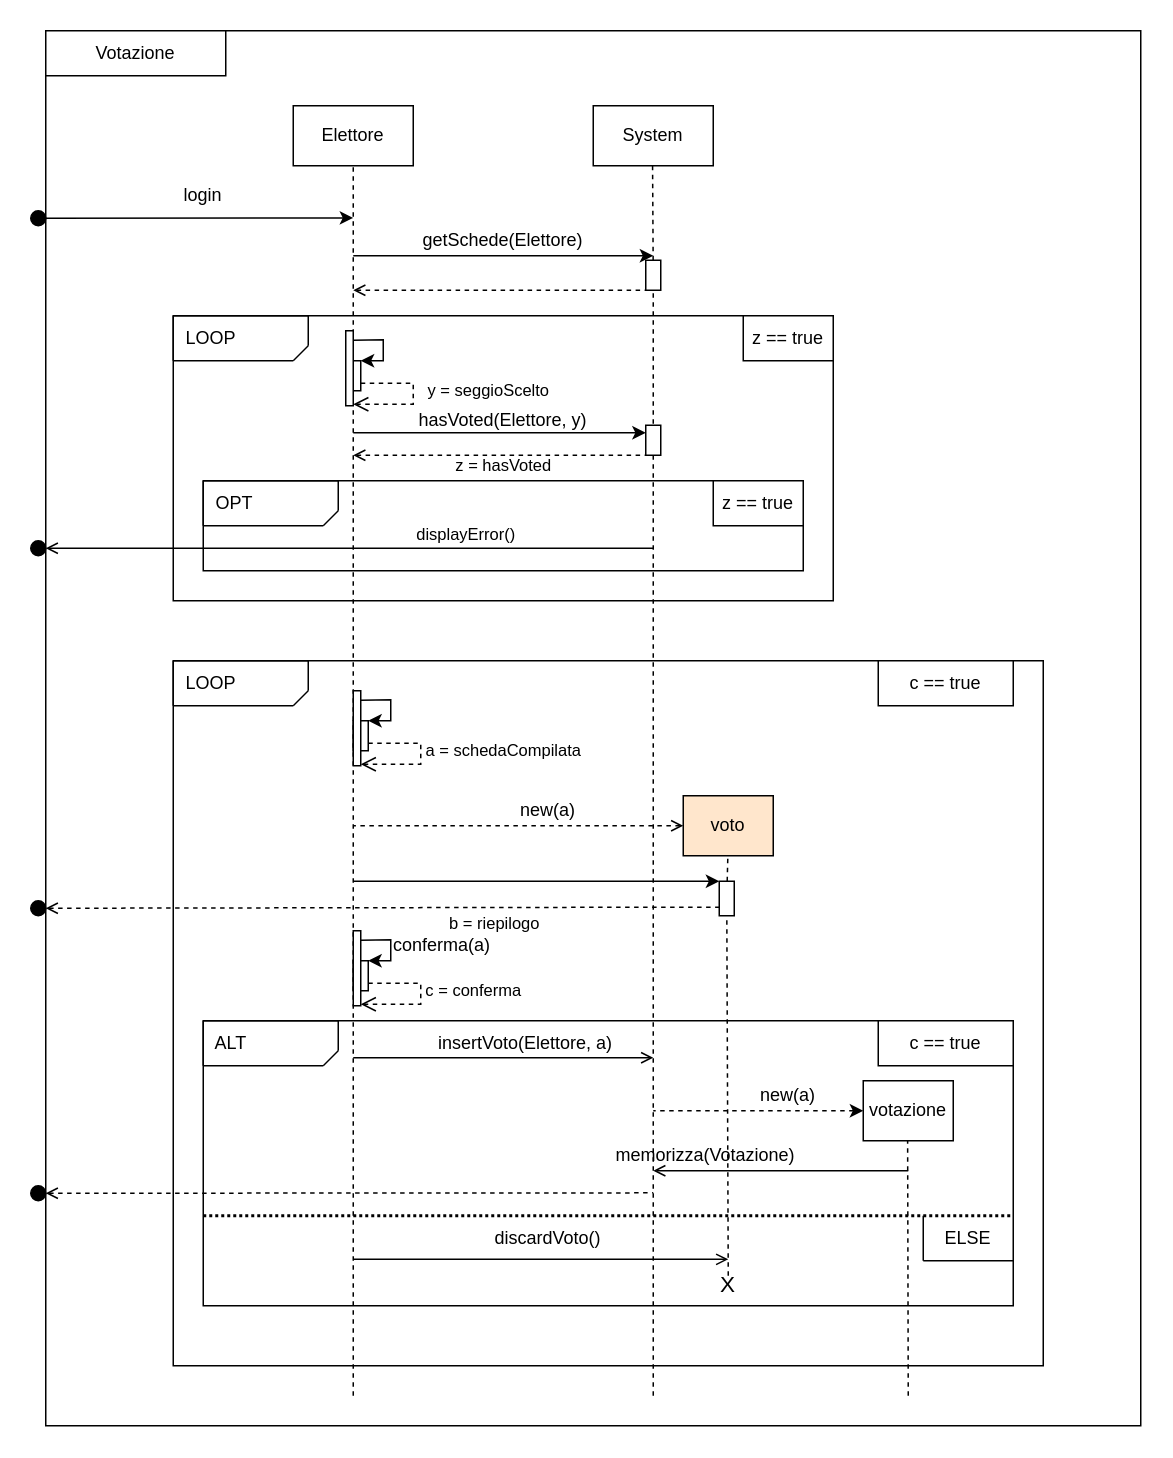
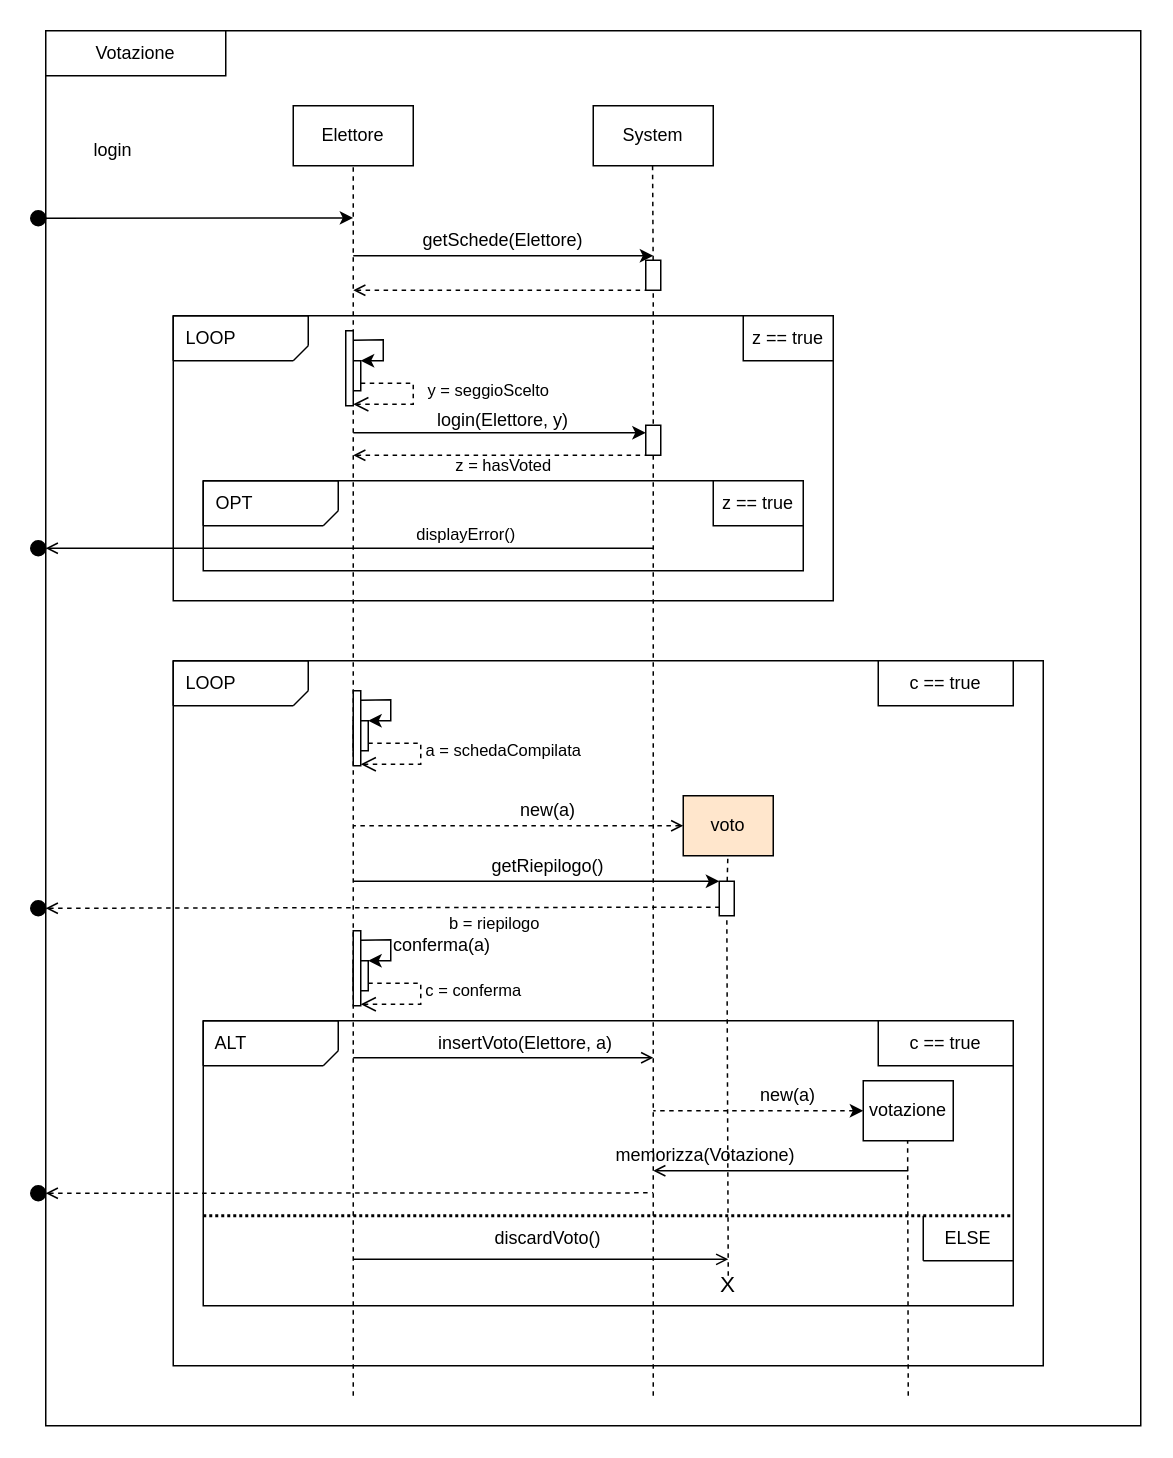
(203, 196) -> (113, 151)
(503, 421) -> (503, 421)
none -> (548, 866)
